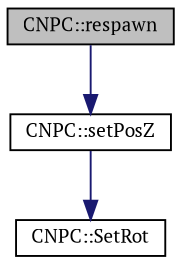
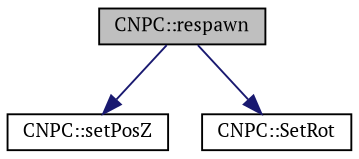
(91, 176) -> (223, 72)
